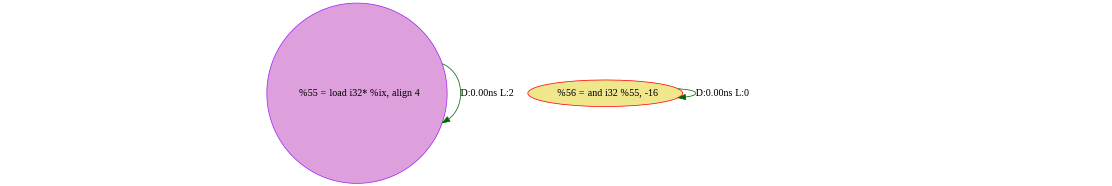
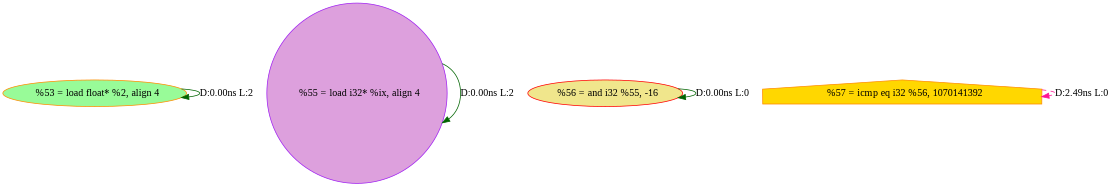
none -> (95, 93)
none -> (902, 93)
